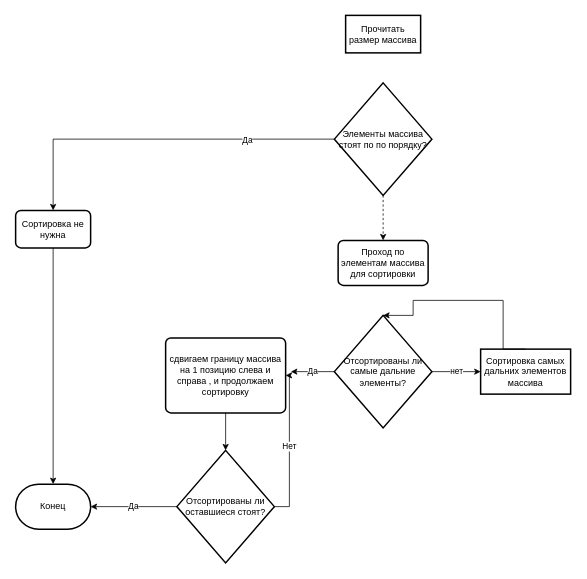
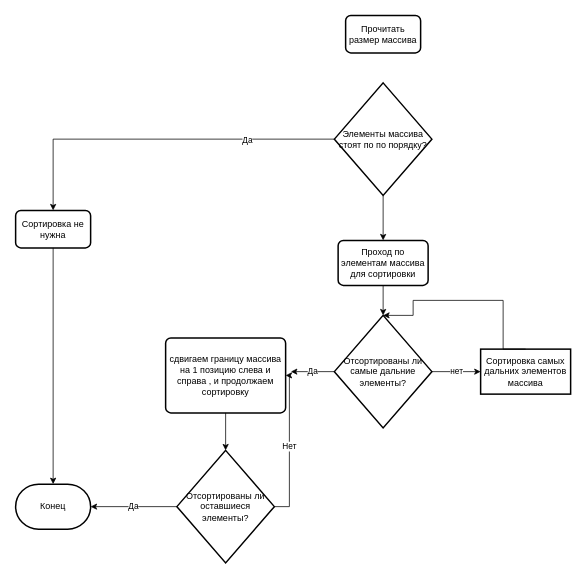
(383, 34) -> (383, 34)
(383, 215) -> (383, 215)
none -> (383, 309)
(225, 507) -> (225, 507)
